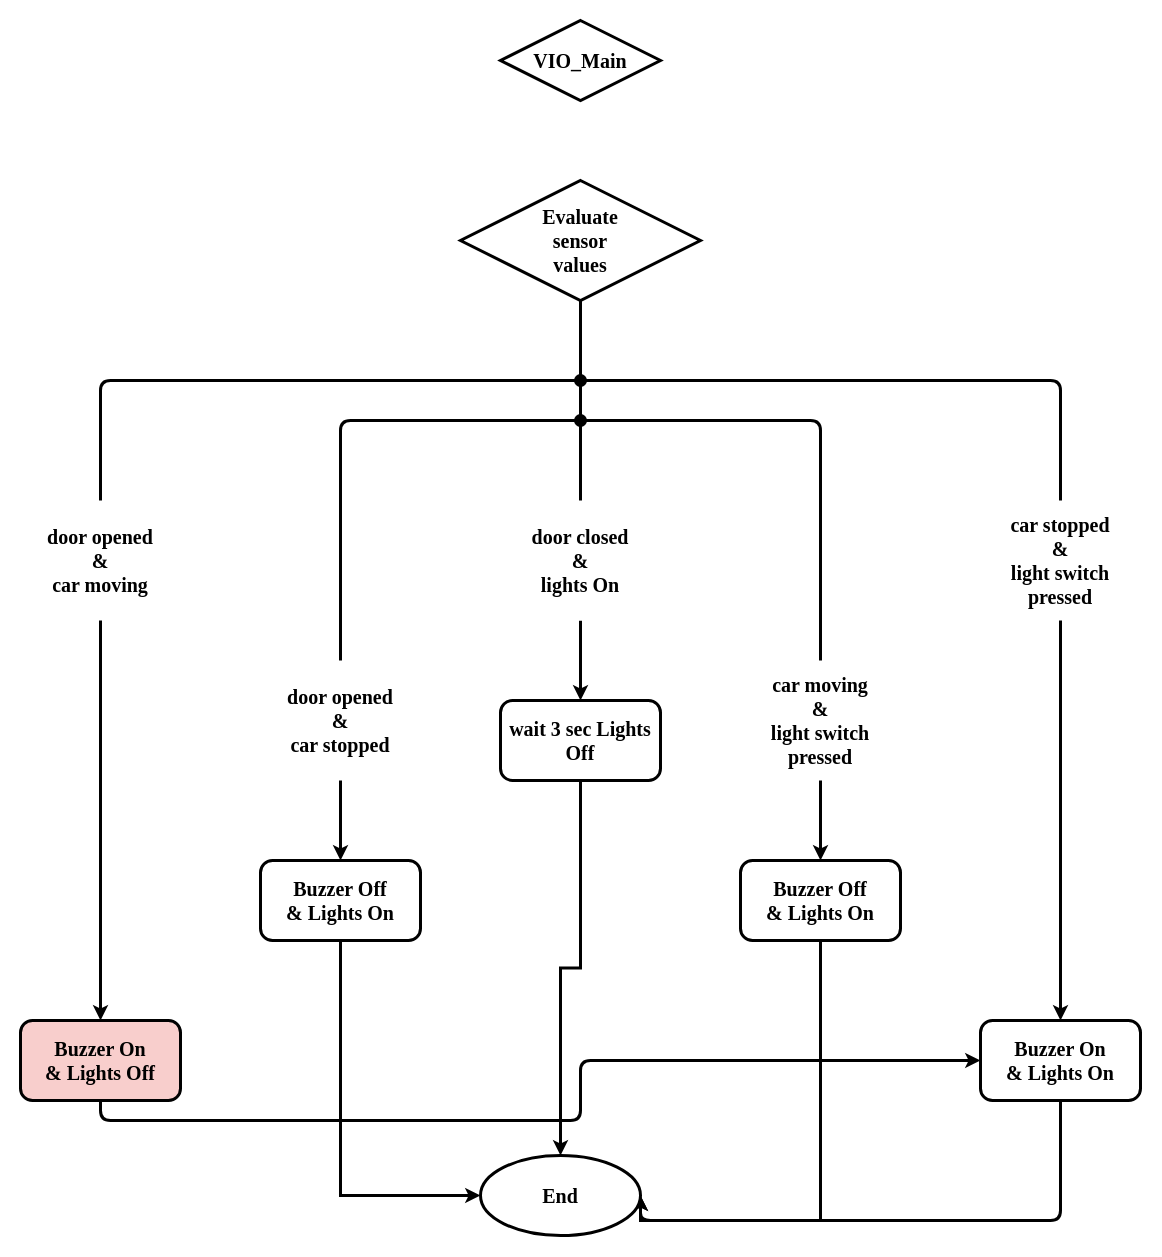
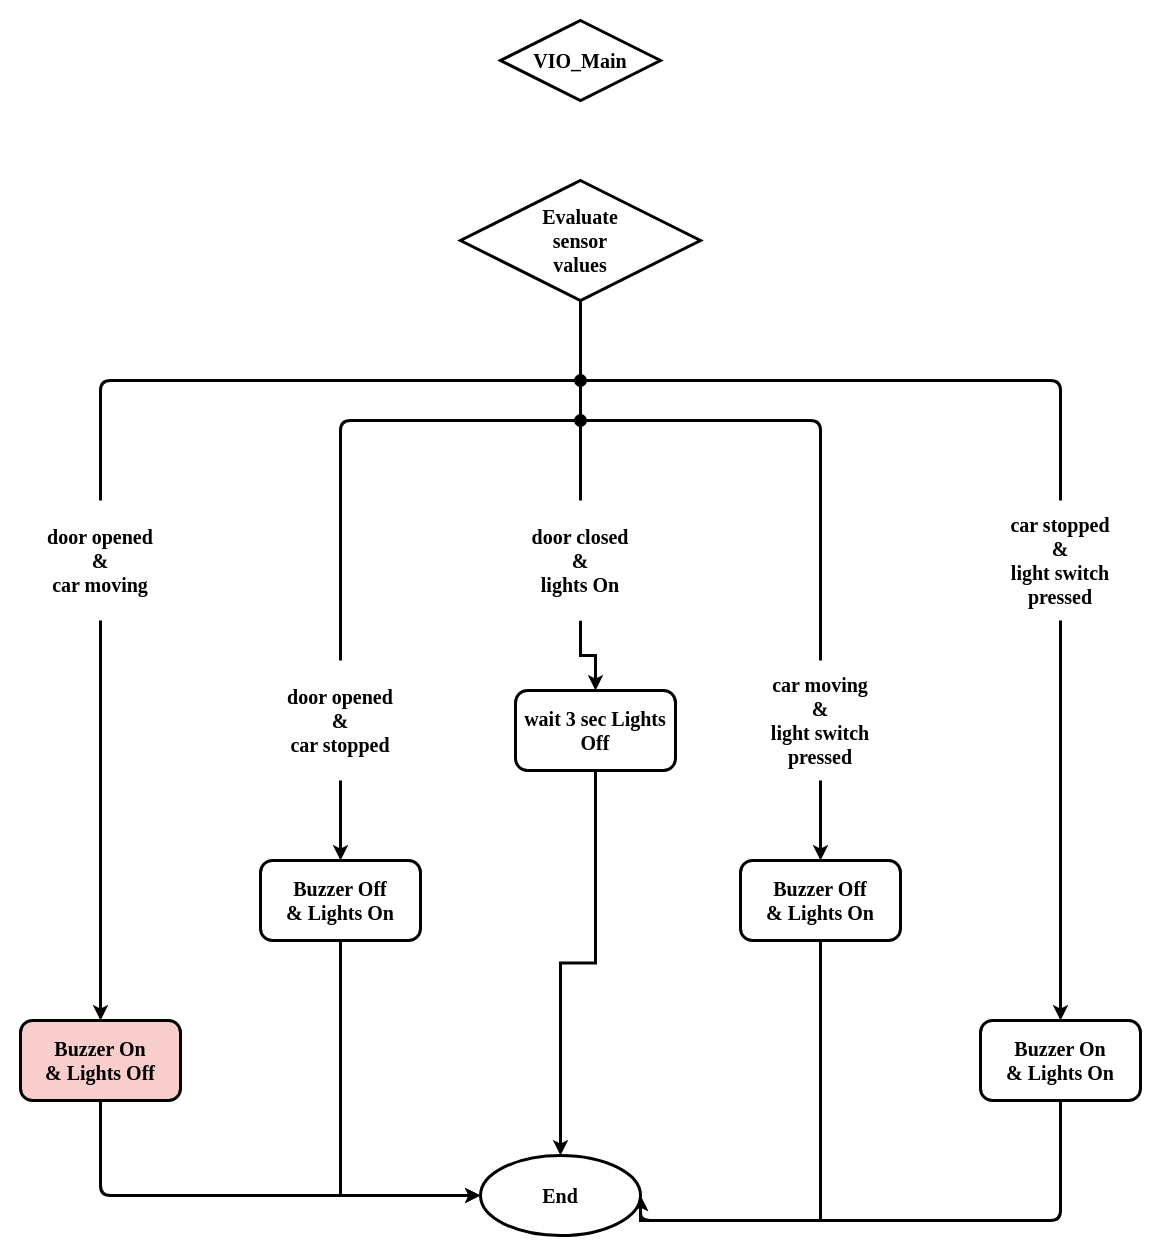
(581, 741) -> (596, 731)
(556, 1121) -> (183, 1196)
